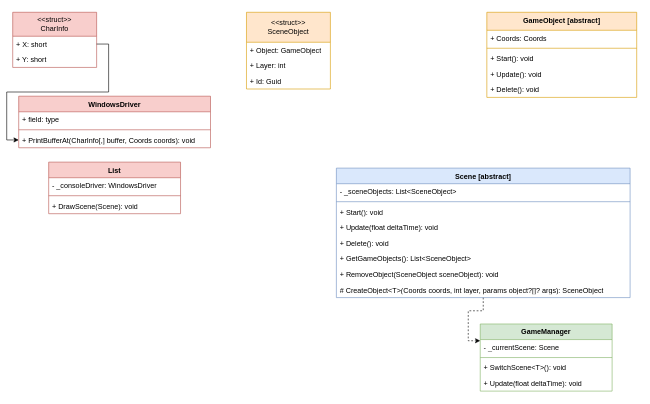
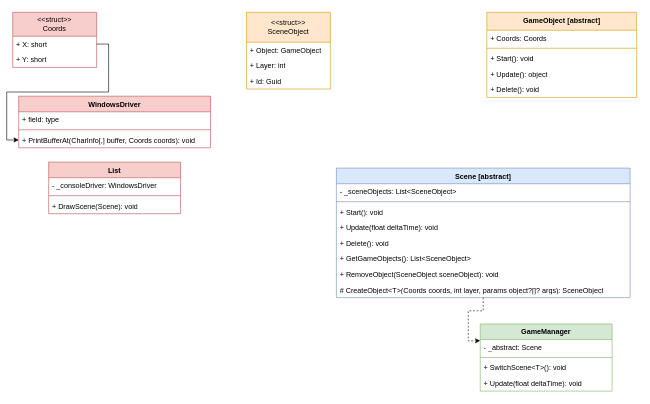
(54, 24) -> (54, 24)
(519, 75) -> (524, 75)
(525, 348) -> (517, 348)
